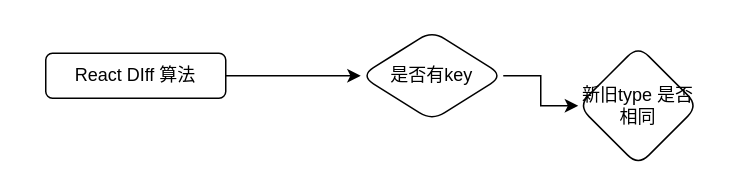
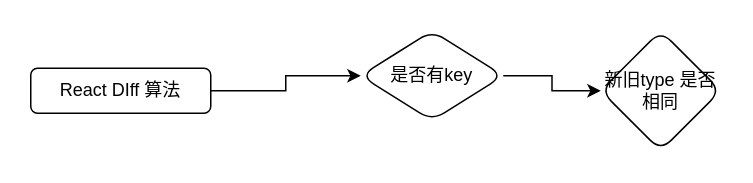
(136, 76) -> (121, 91)
(638, 106) -> (661, 91)
